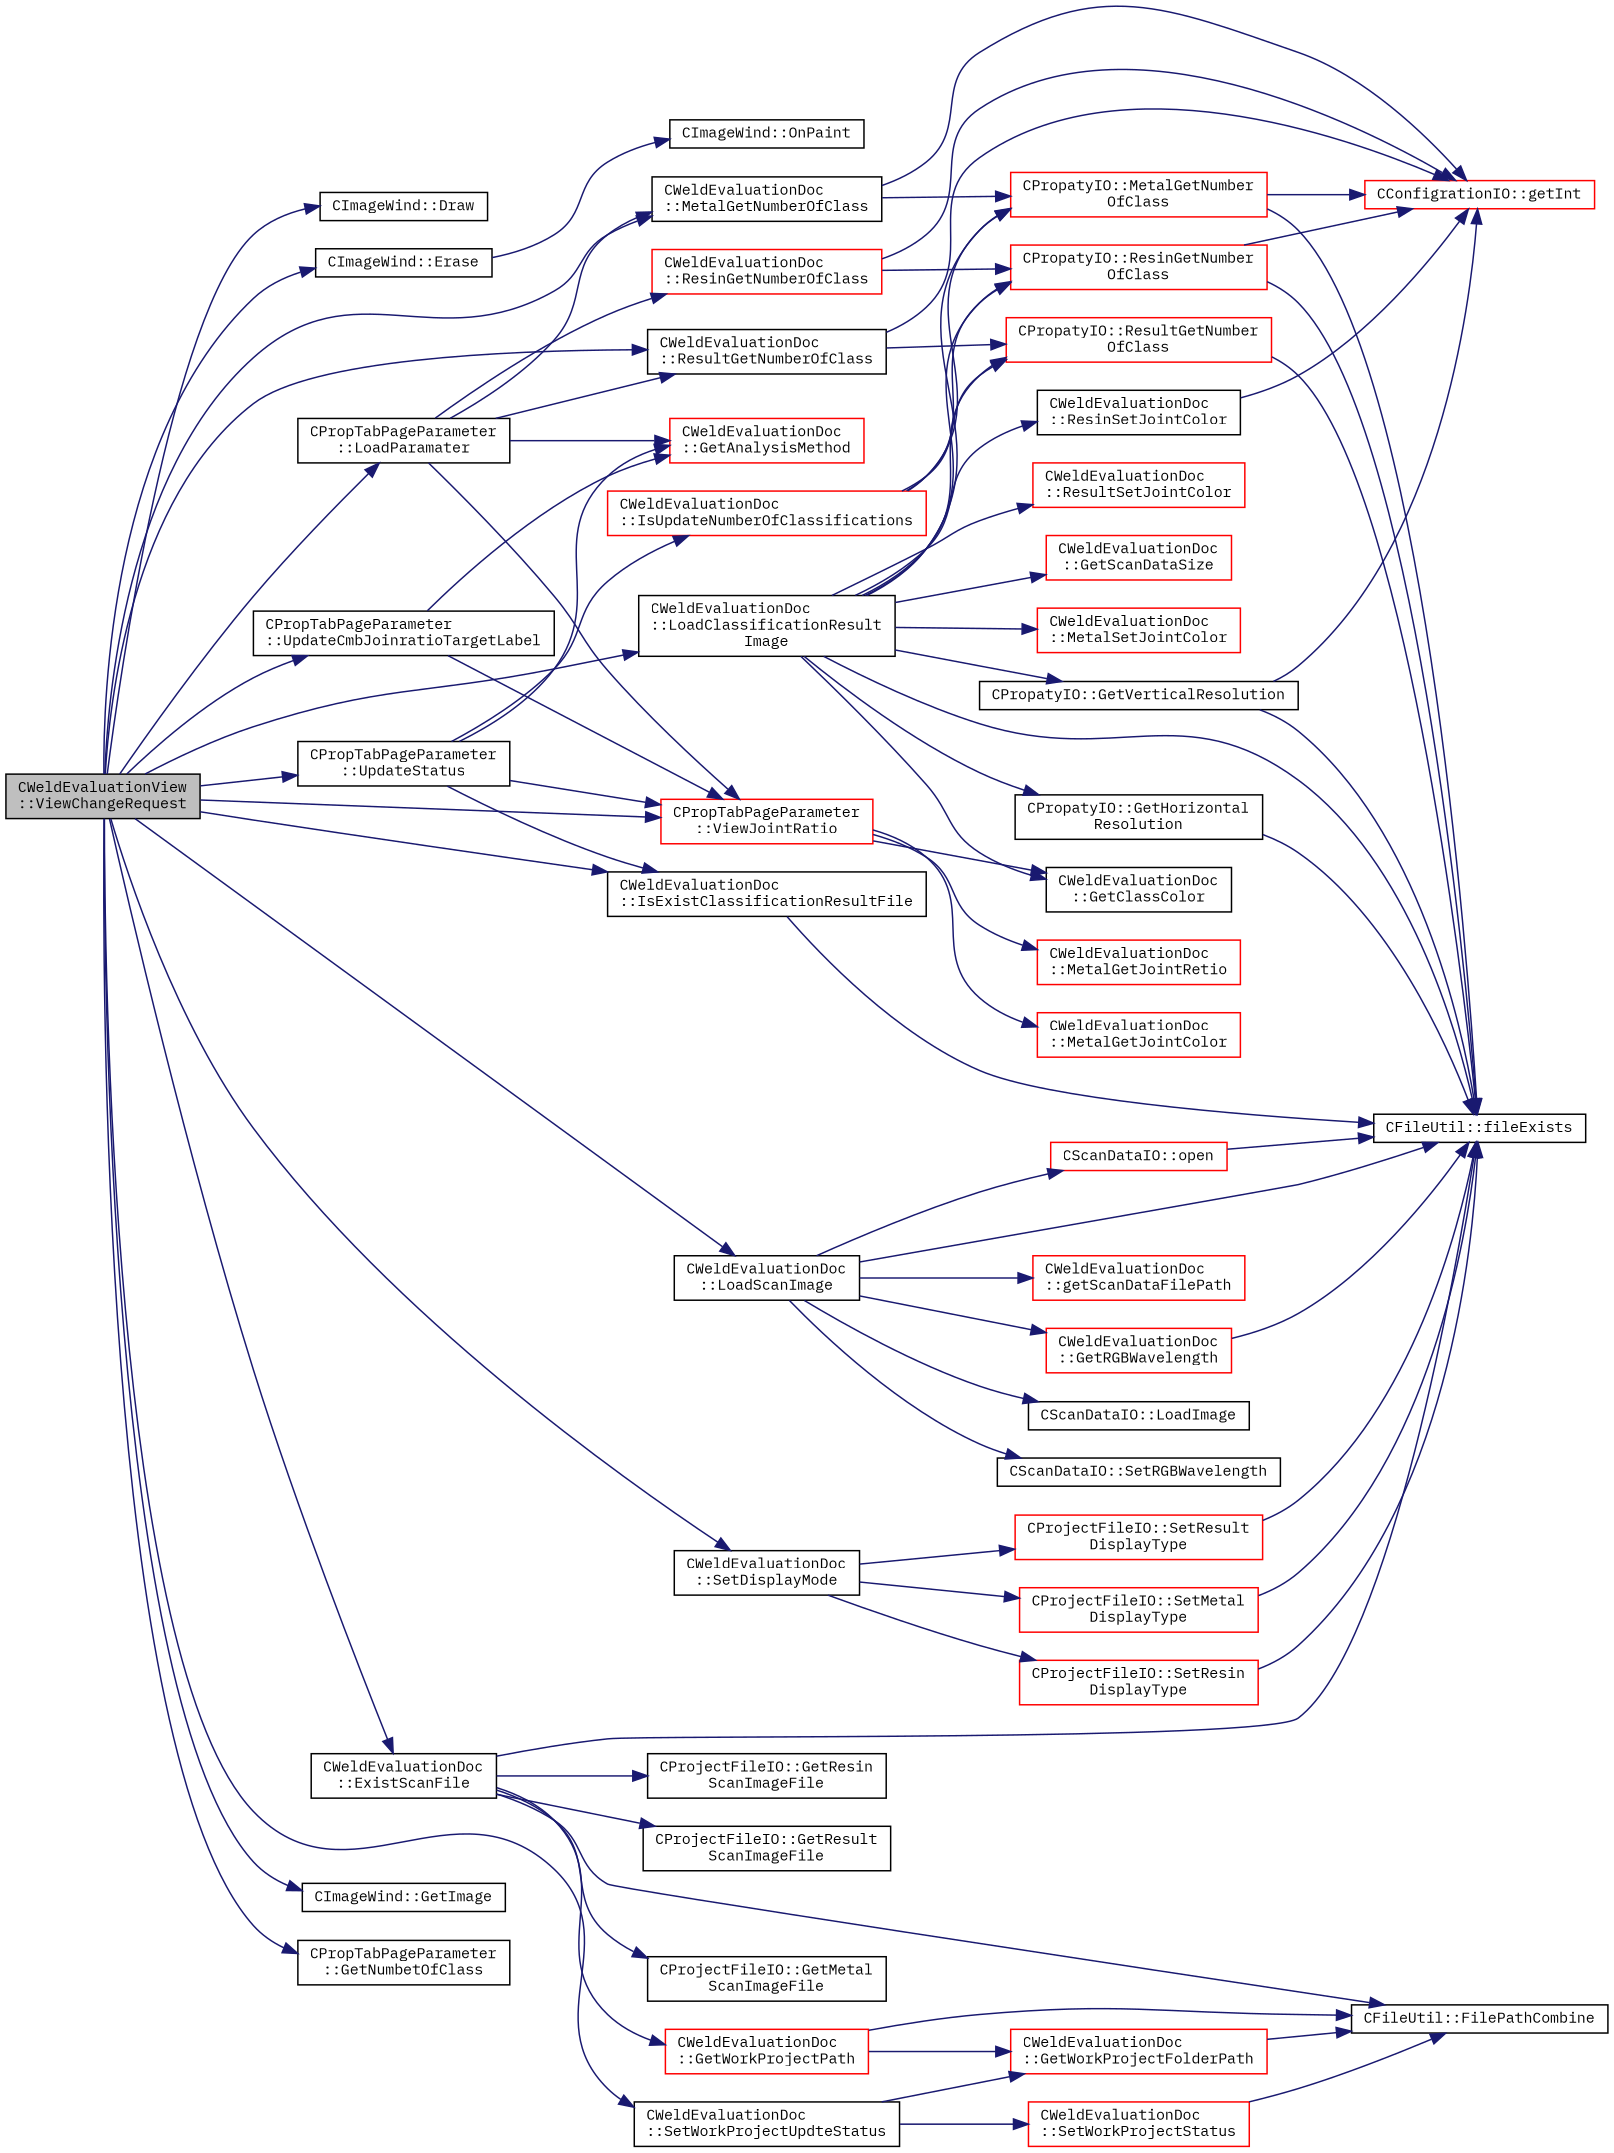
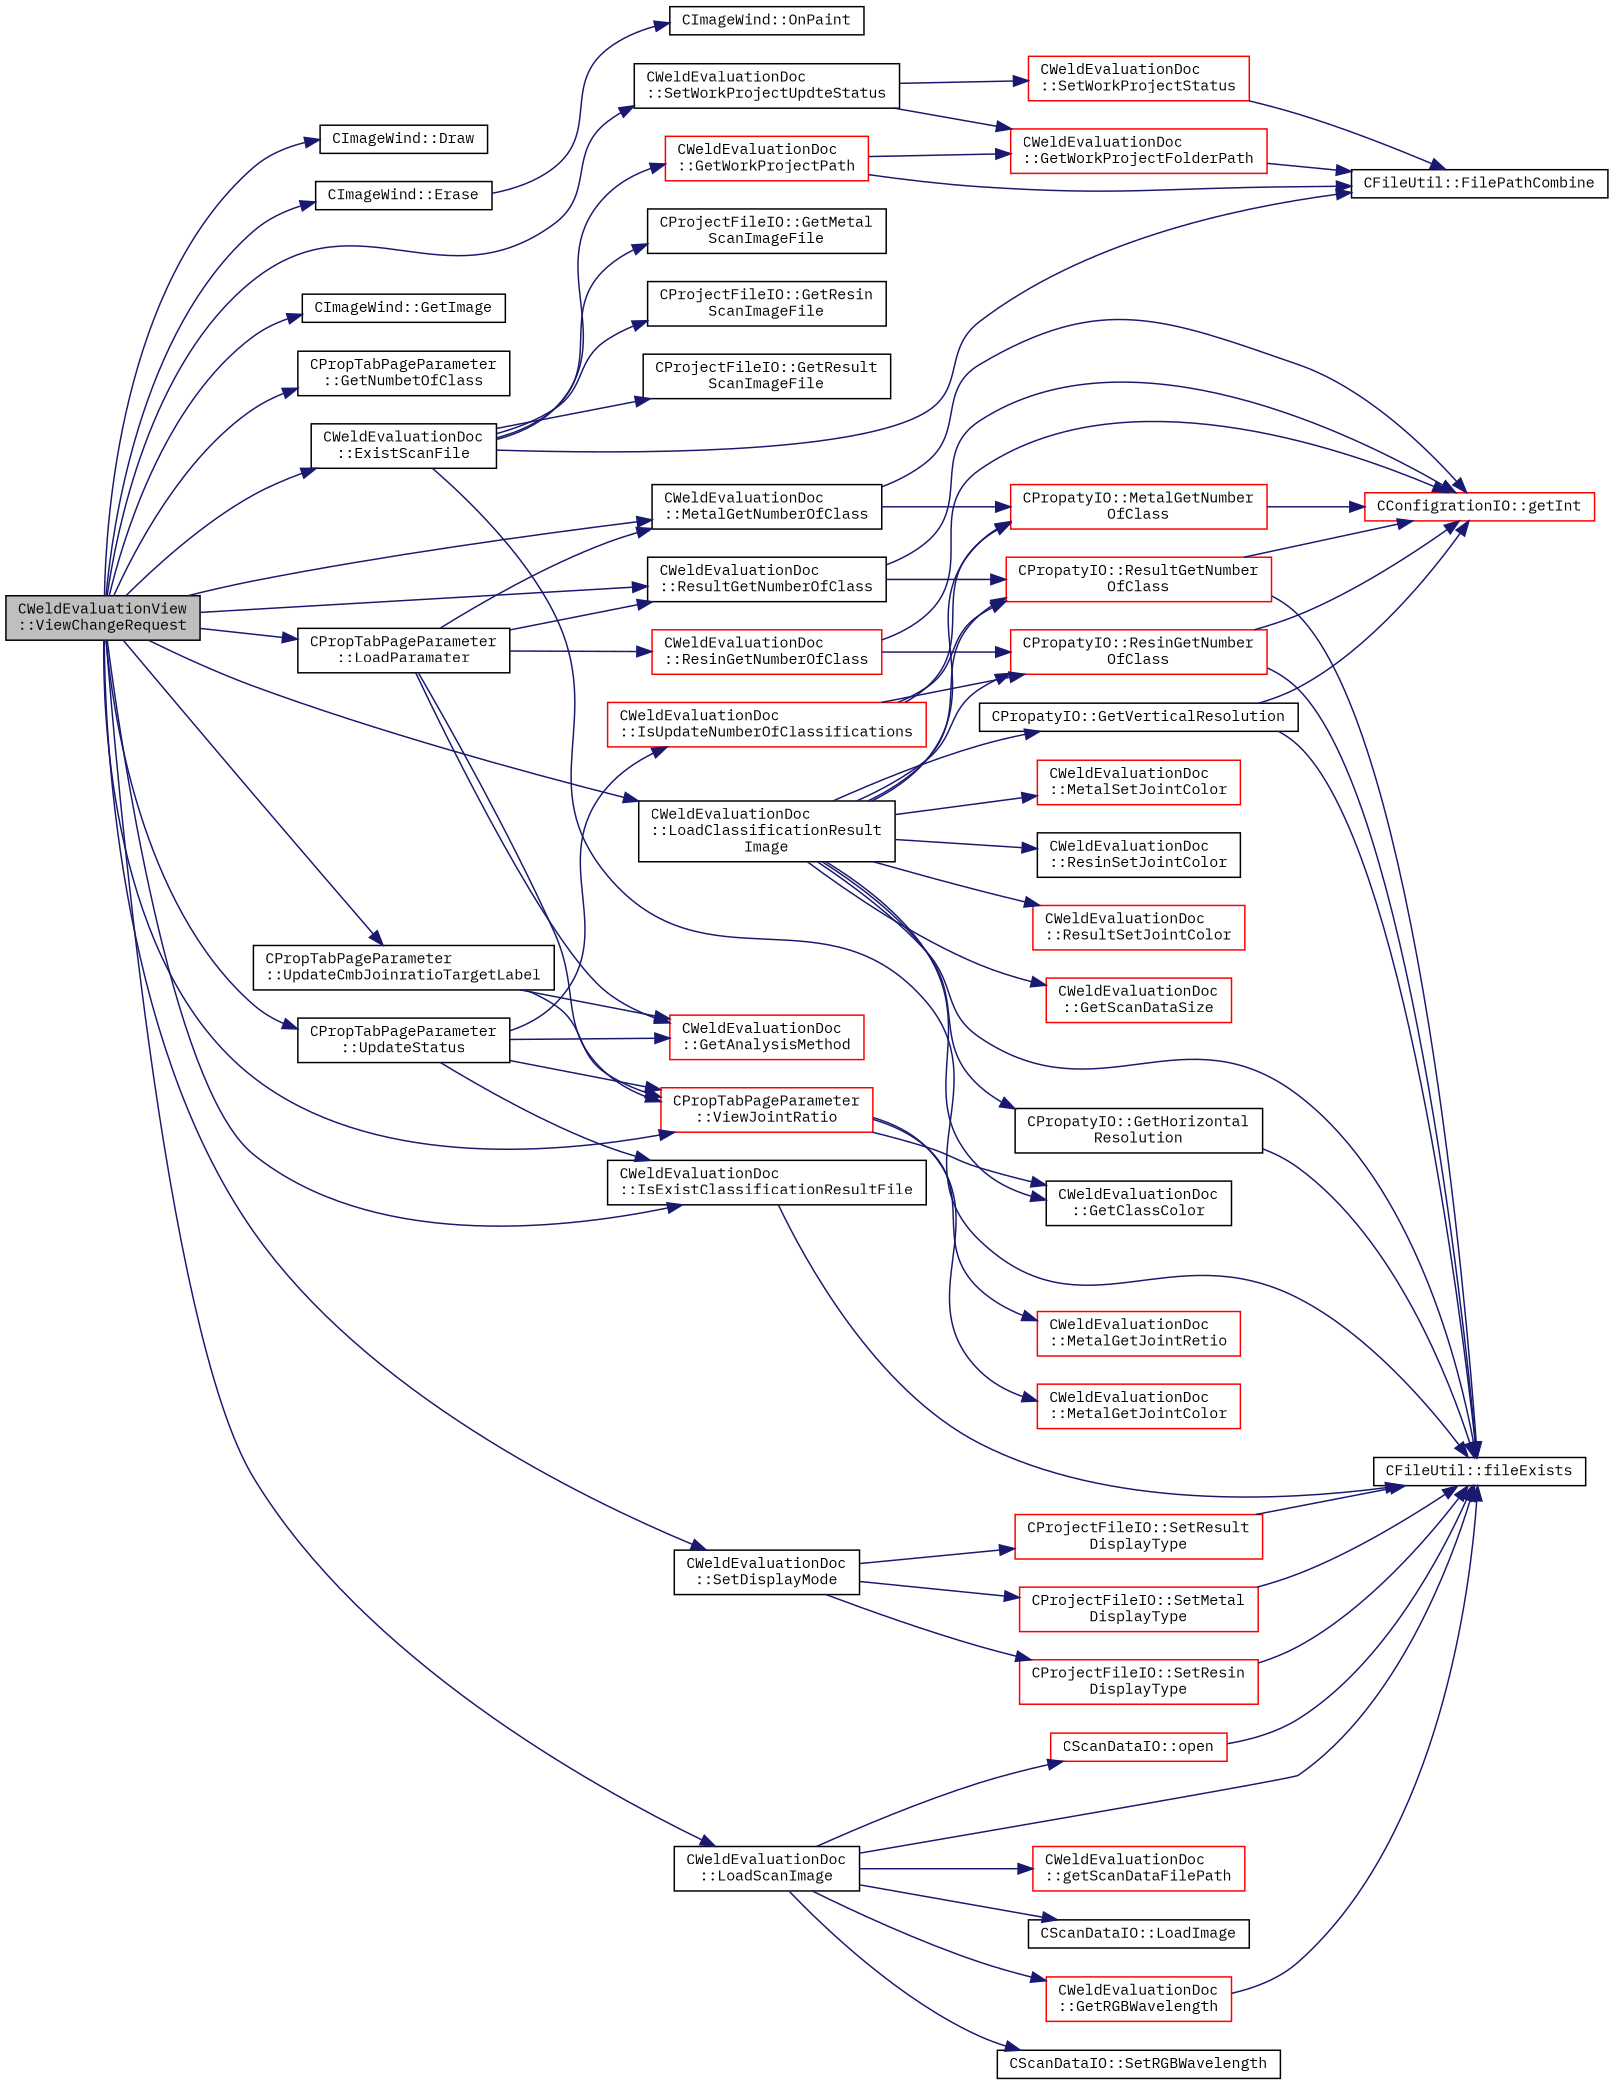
(1364, 327) -> (1321, 541)
(1427, 635) -> none
